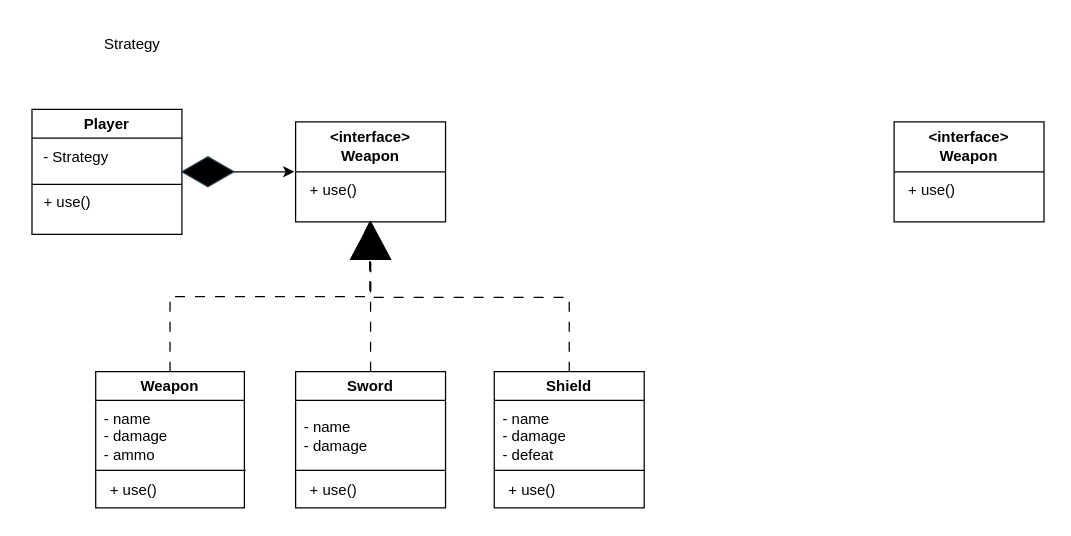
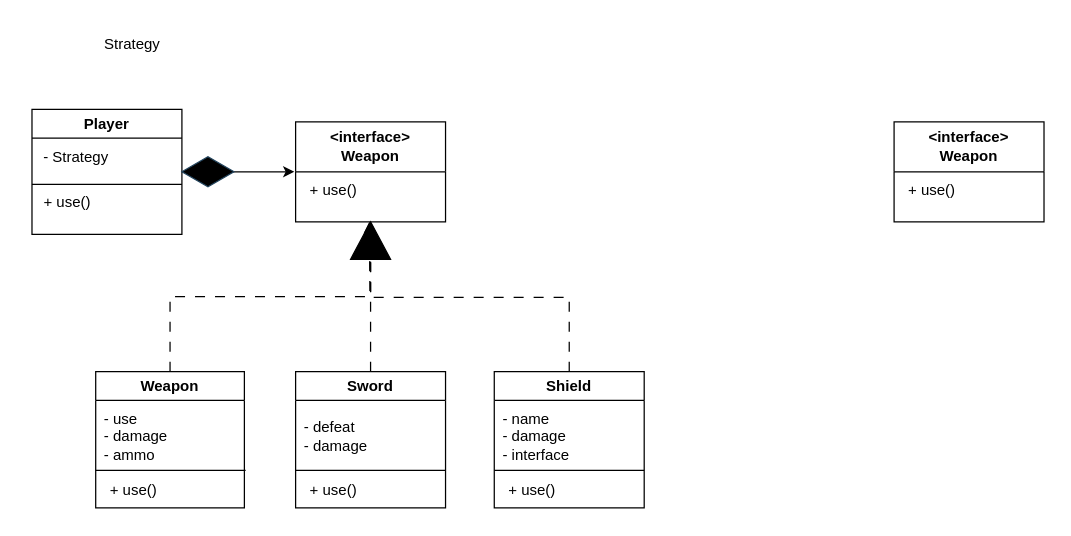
(136, 437) -> (136, 437)
(336, 437) -> (336, 437)
(535, 437) -> (545, 437)
